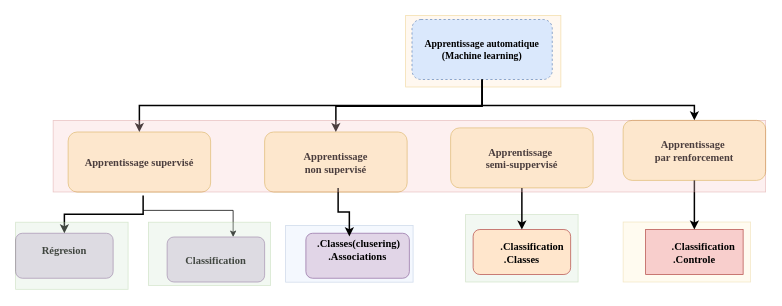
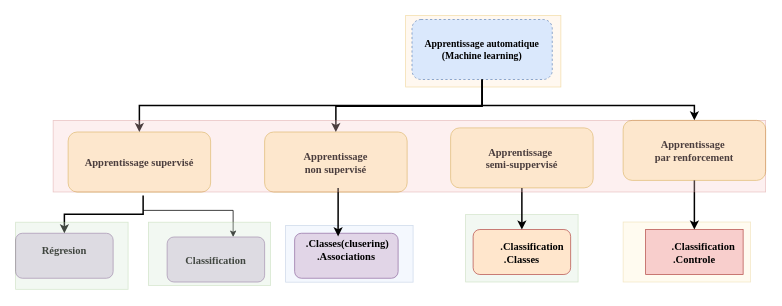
(357, 256) -> (346, 256)
